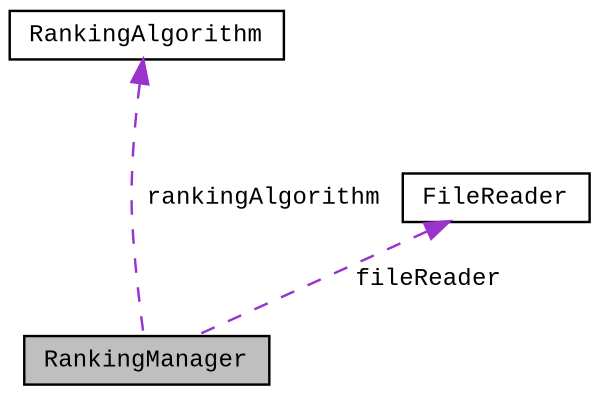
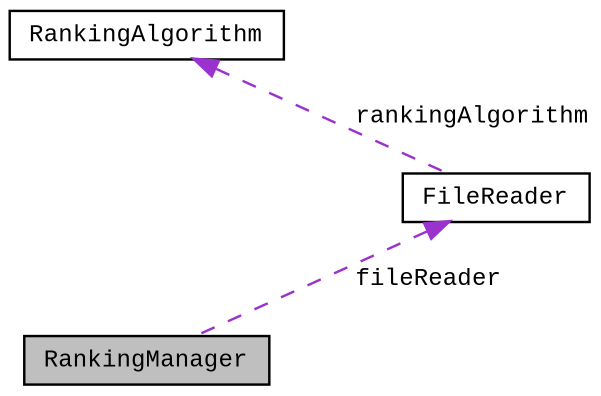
(132, 211) -> (333, 122)
